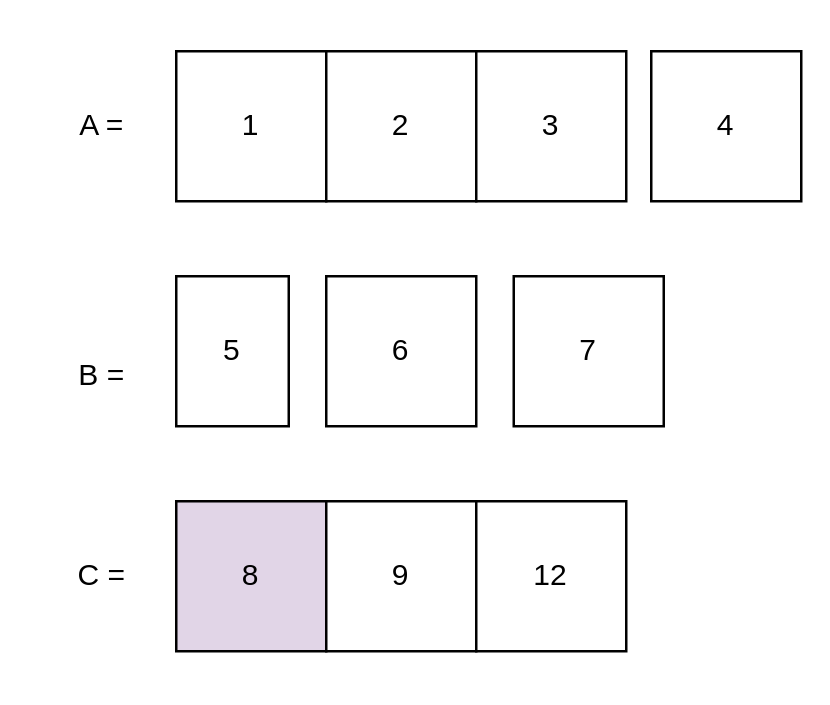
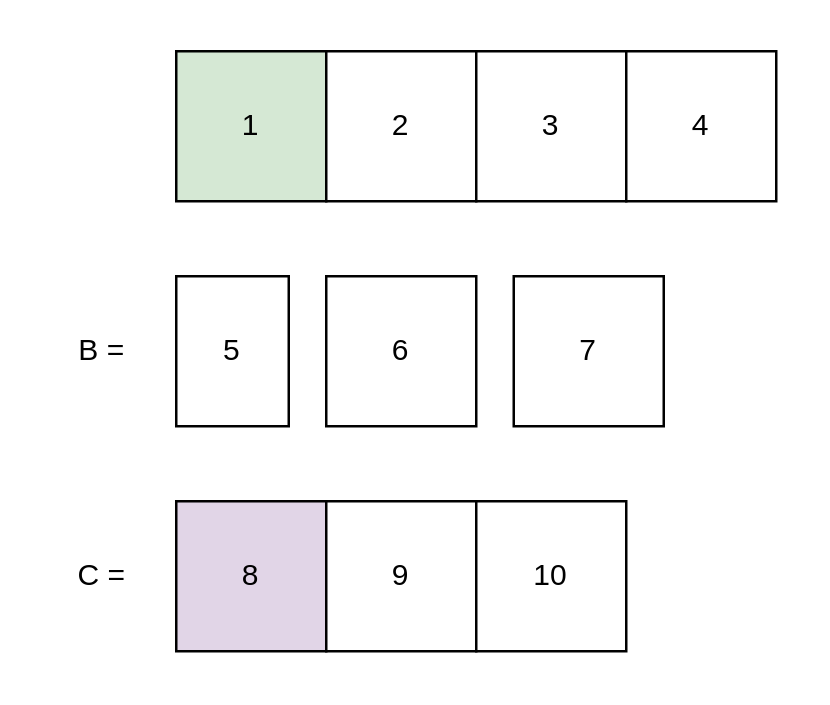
(101, 126) -> none
(251, 126) -> (251, 126)
(726, 126) -> (701, 126)
(101, 376) -> (101, 351)
(551, 576) -> (551, 576)
